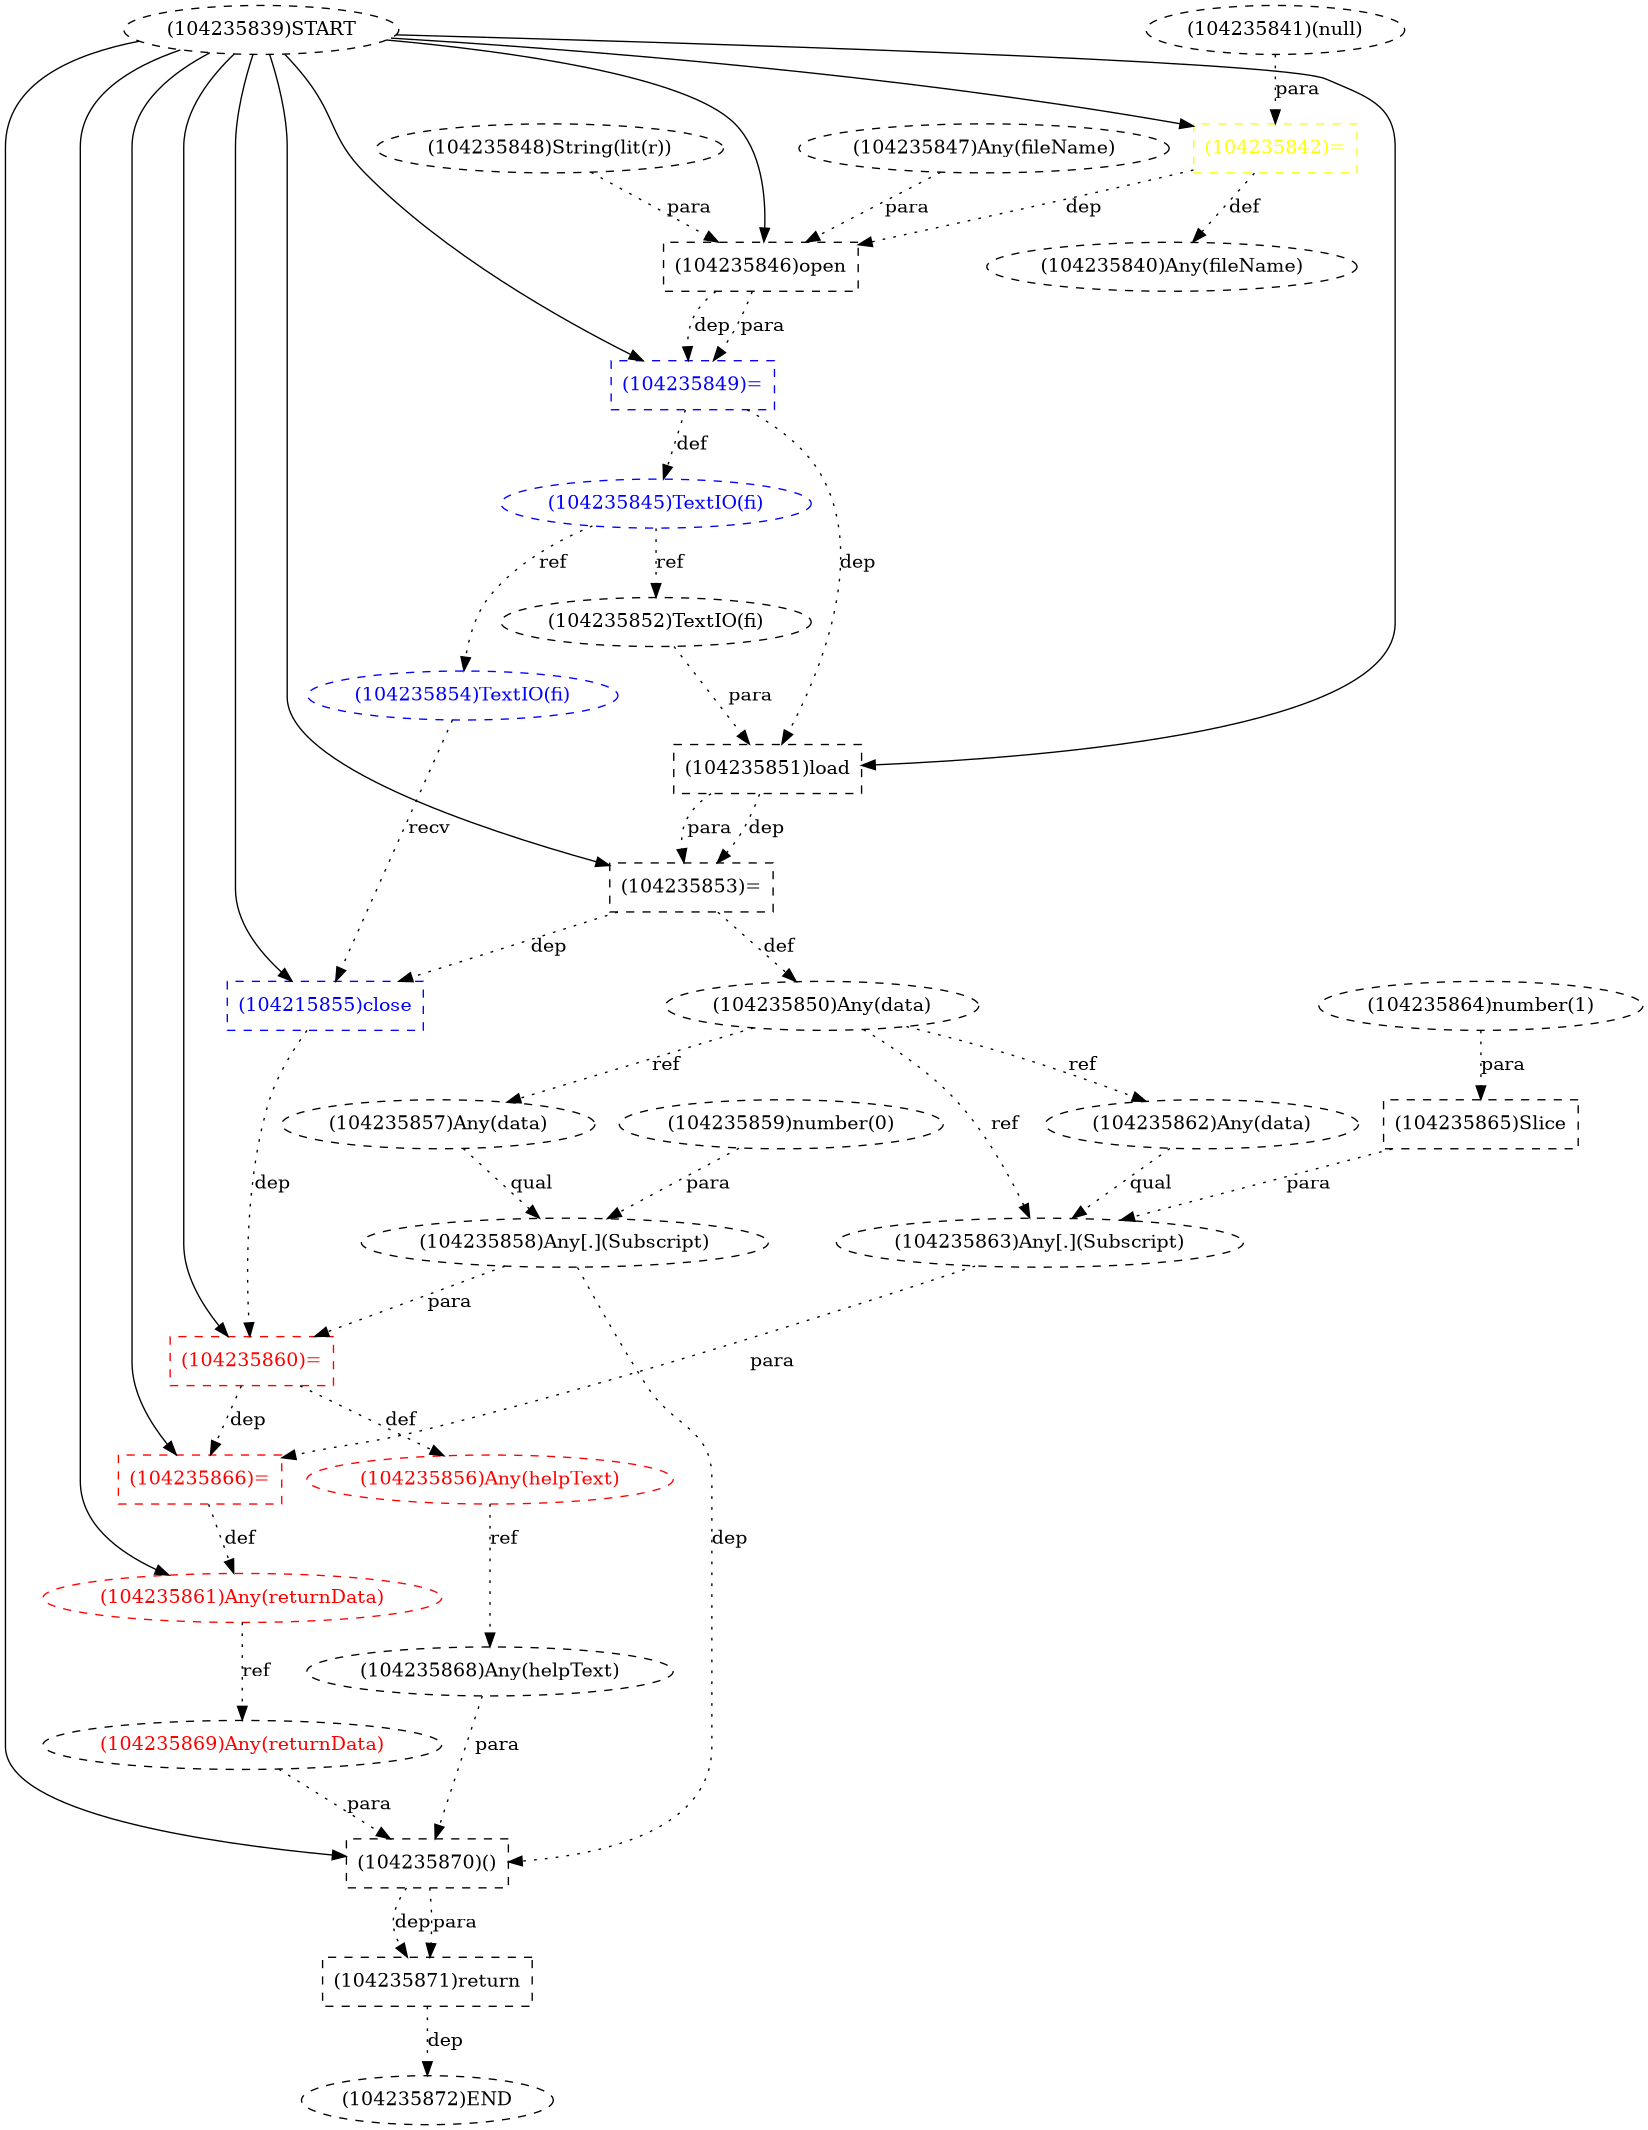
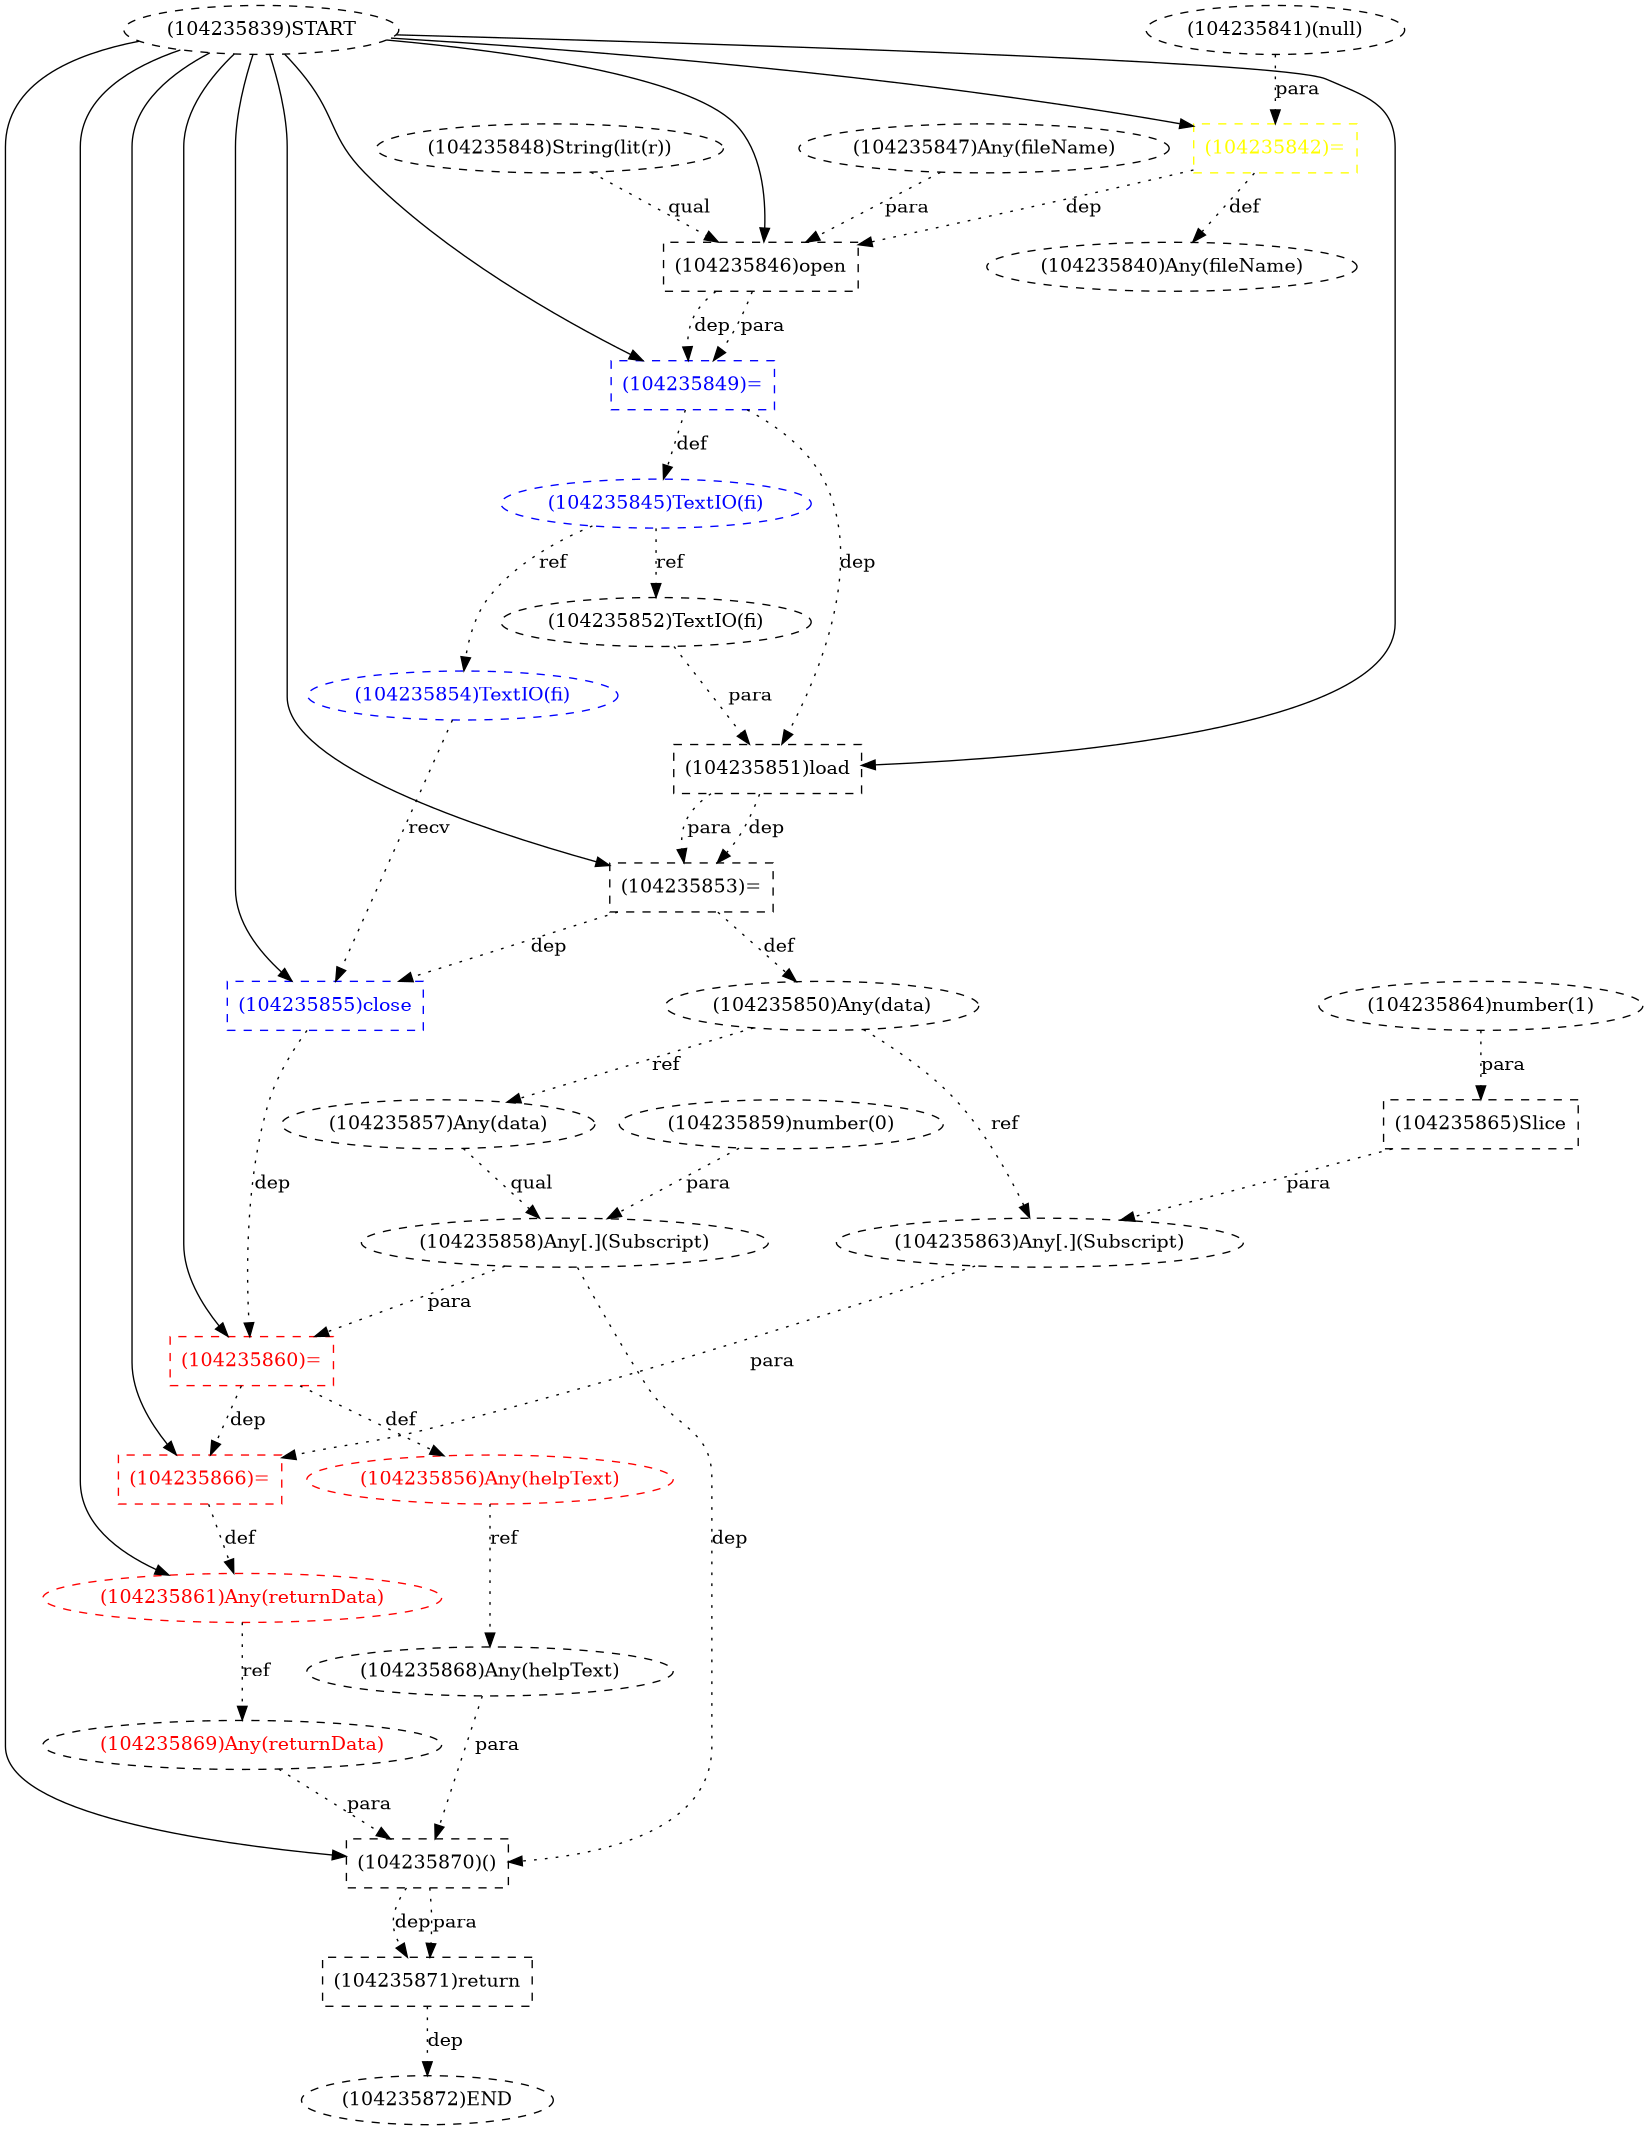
(689, 208) -> (689, 208)
(325, 1006) -> (325, 1006)
(1202, 1124) -> none
